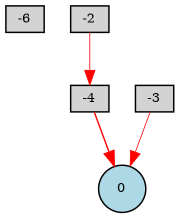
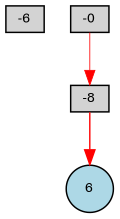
(90, 19) -> (90, 19)
(90, 99) -> (90, 99)
(155, 99) -> none
(122, 189) -> (90, 189)
